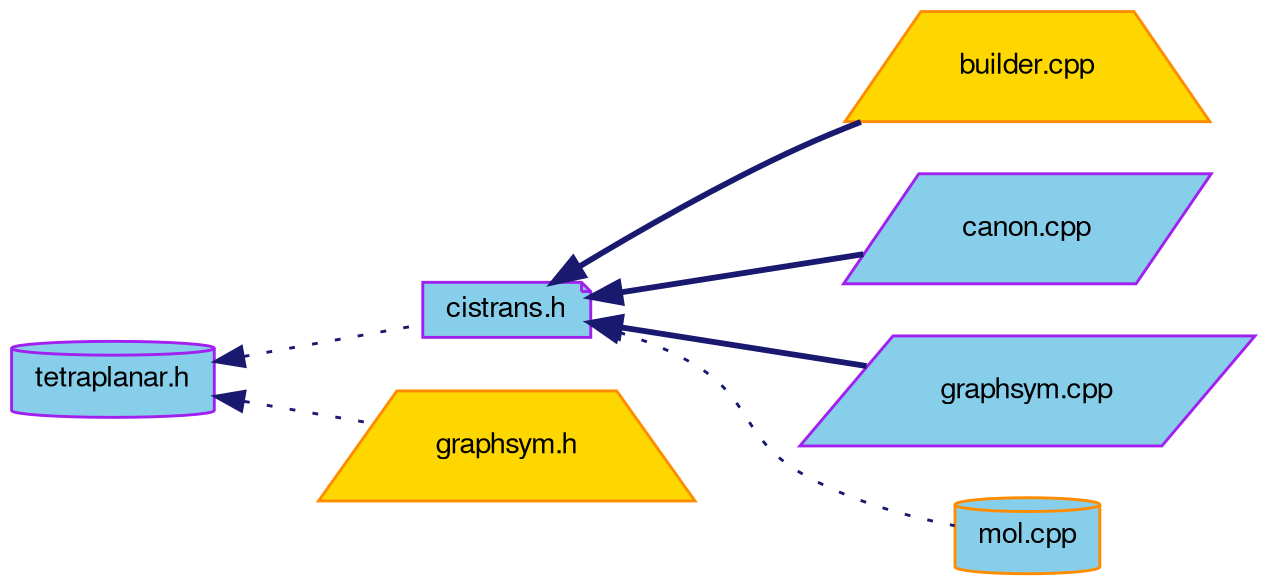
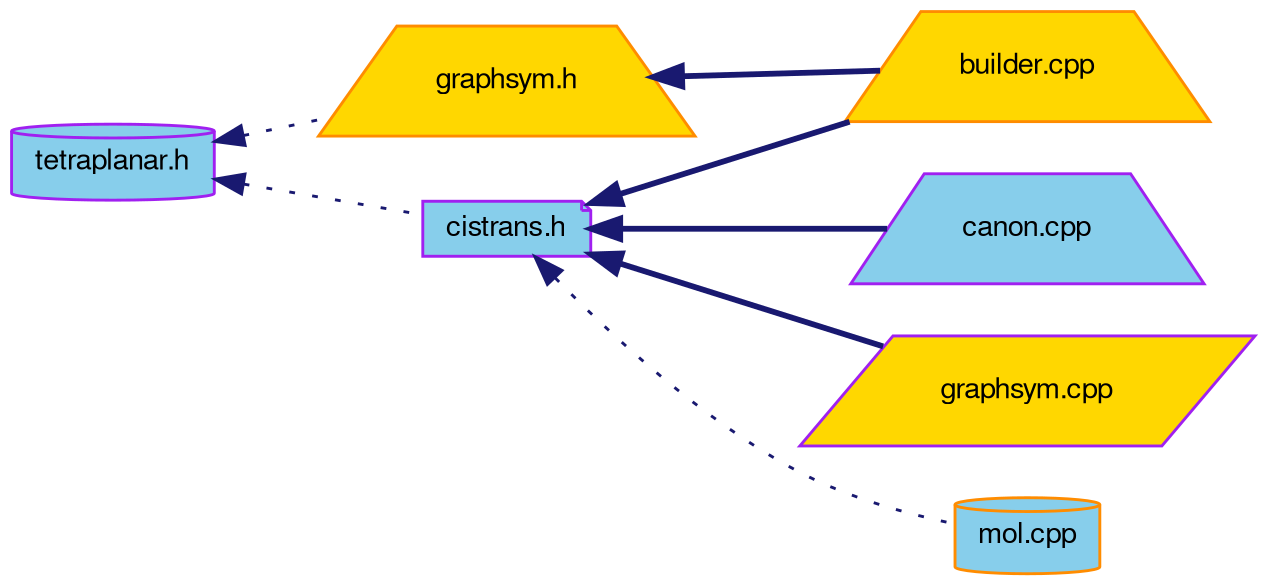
none -> (781, 73)
(1027, 229) -> (1027, 229)
(1027, 391) -> (1027, 391)
